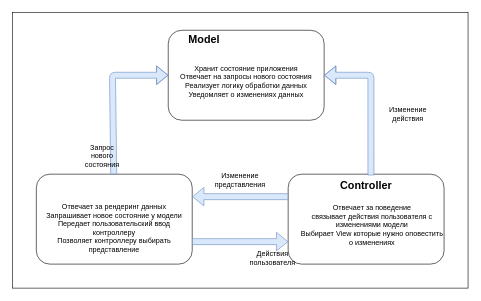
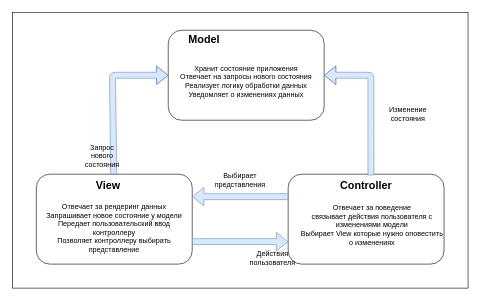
(408, 114) -> (408, 114)
(240, 180) -> (240, 180)
none -> (108, 186)
